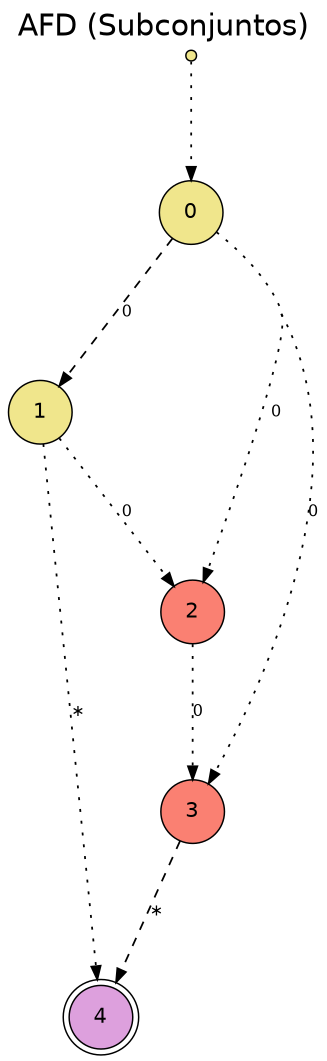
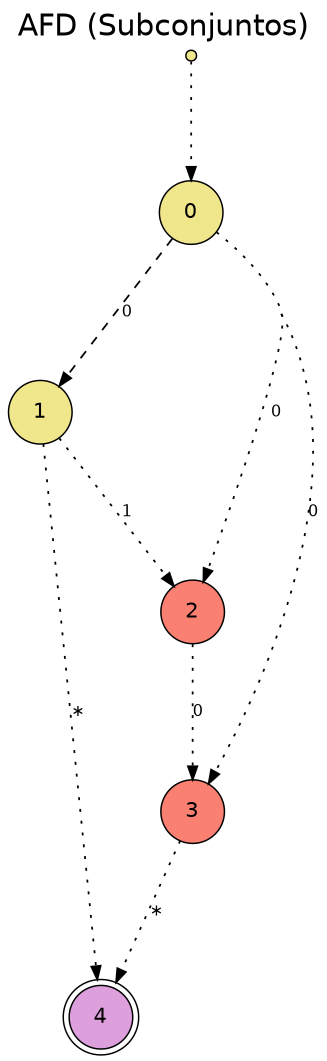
(127, 512) -> (127, 512)
(151, 905) -> (151, 905)
